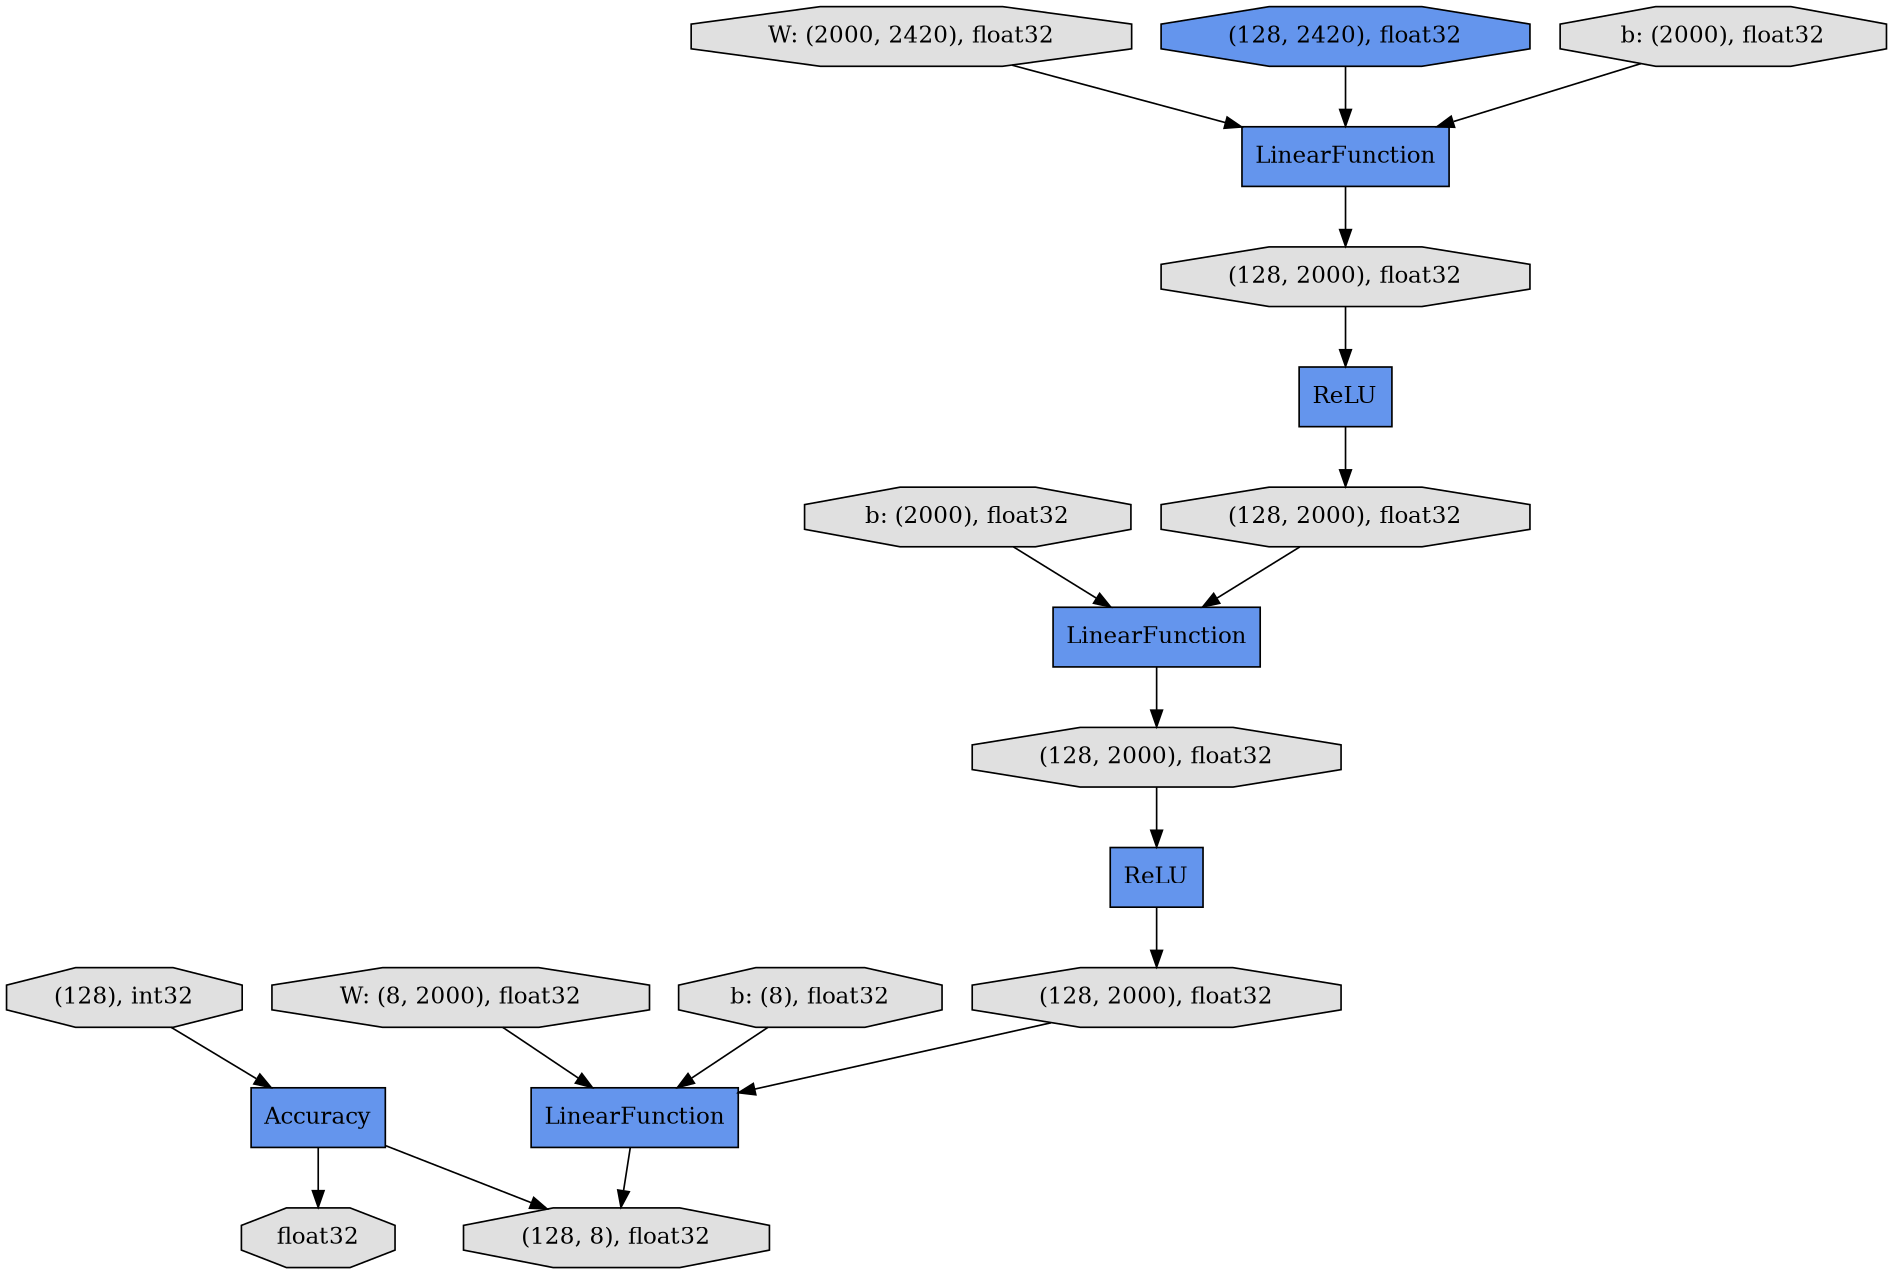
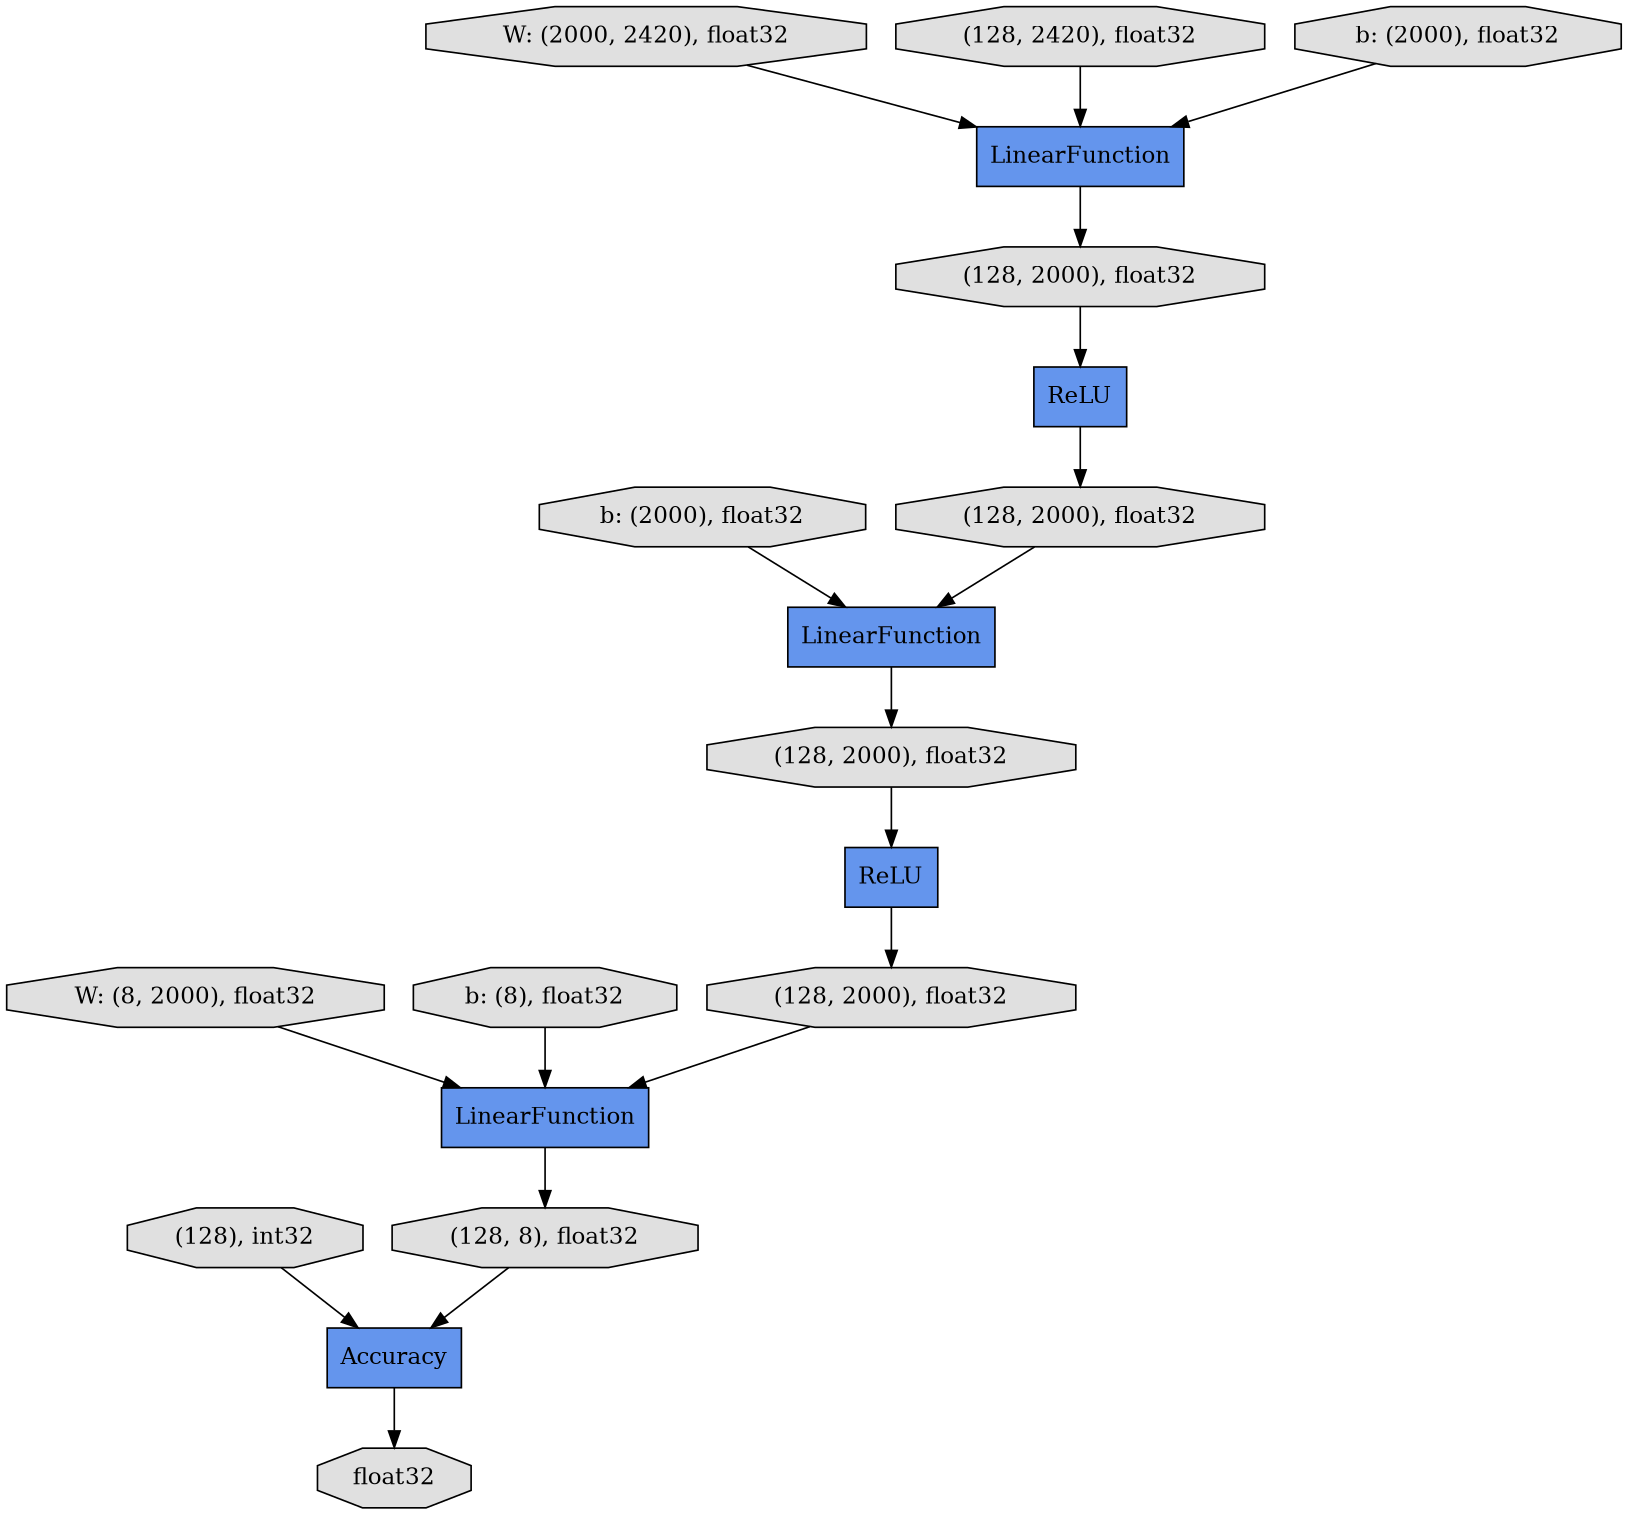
(1346, 36) -> (1080, 36)
(459, 1174) -> (476, 1293)
